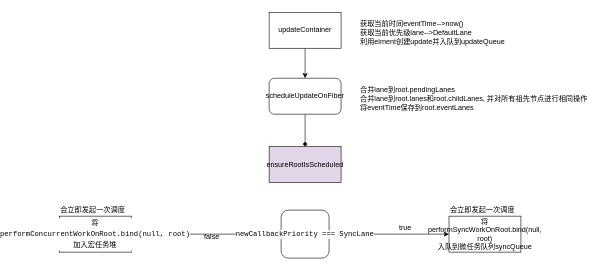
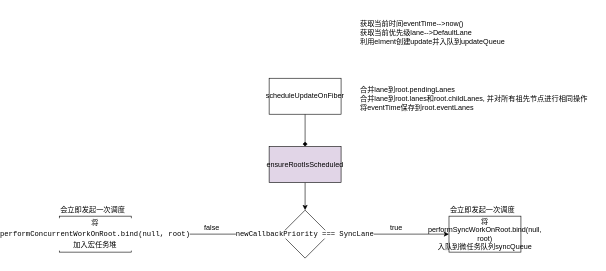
(305, 30) -> none
(305, 72) -> none
(305, 96) -> (305, 96)
none -> (305, 204)
(410, 228) -> (401, 228)
(305, 234) -> (305, 234)
(215, 237) -> (215, 228)
